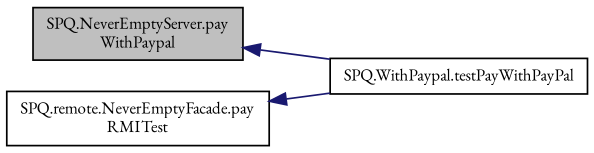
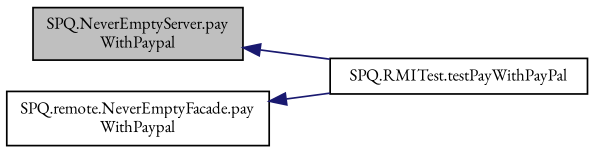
(459, 76) -> (459, 76)
(138, 119) -> (138, 119)
